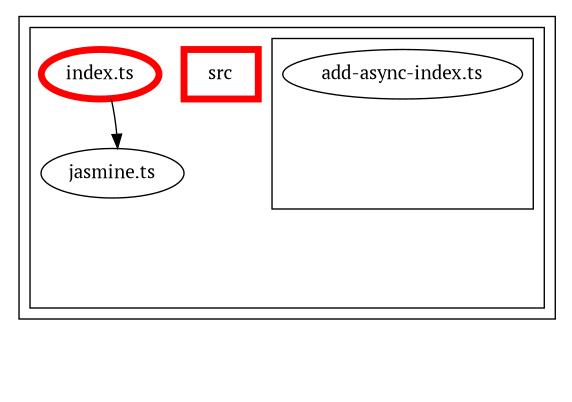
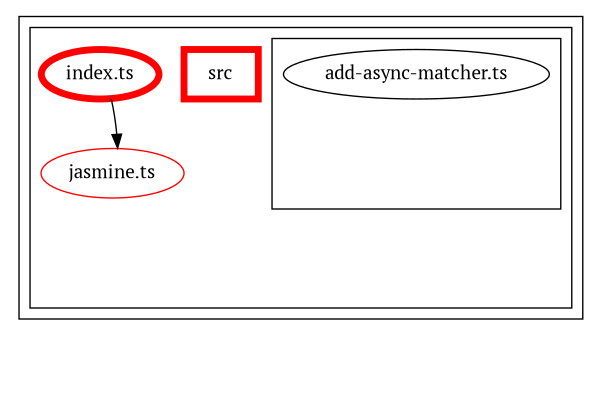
(403, 74) -> (416, 74)
(113, 173) -> (113, 173)
